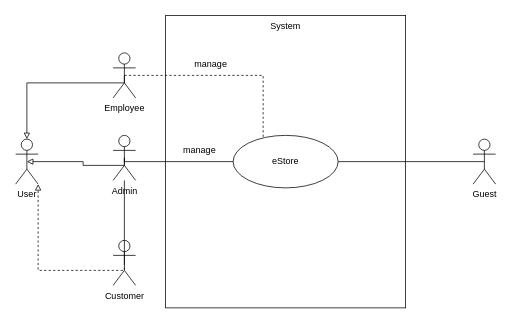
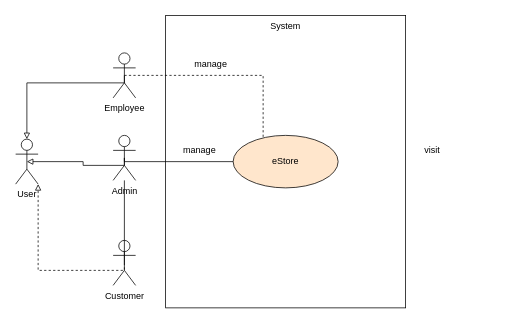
none -> (432, 150)
(285, 162) -> (285, 162)
(410, 162) -> none
(484, 162) -> none
